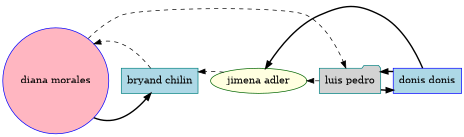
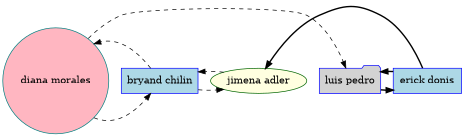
(56, 81) -> (56, 81)
(160, 81) -> (160, 81)
(317, 81) -> (207, 90)
(350, 81) -> (350, 81)
(427, 81) -> (427, 81)
(123, 117) -> (123, 117)
